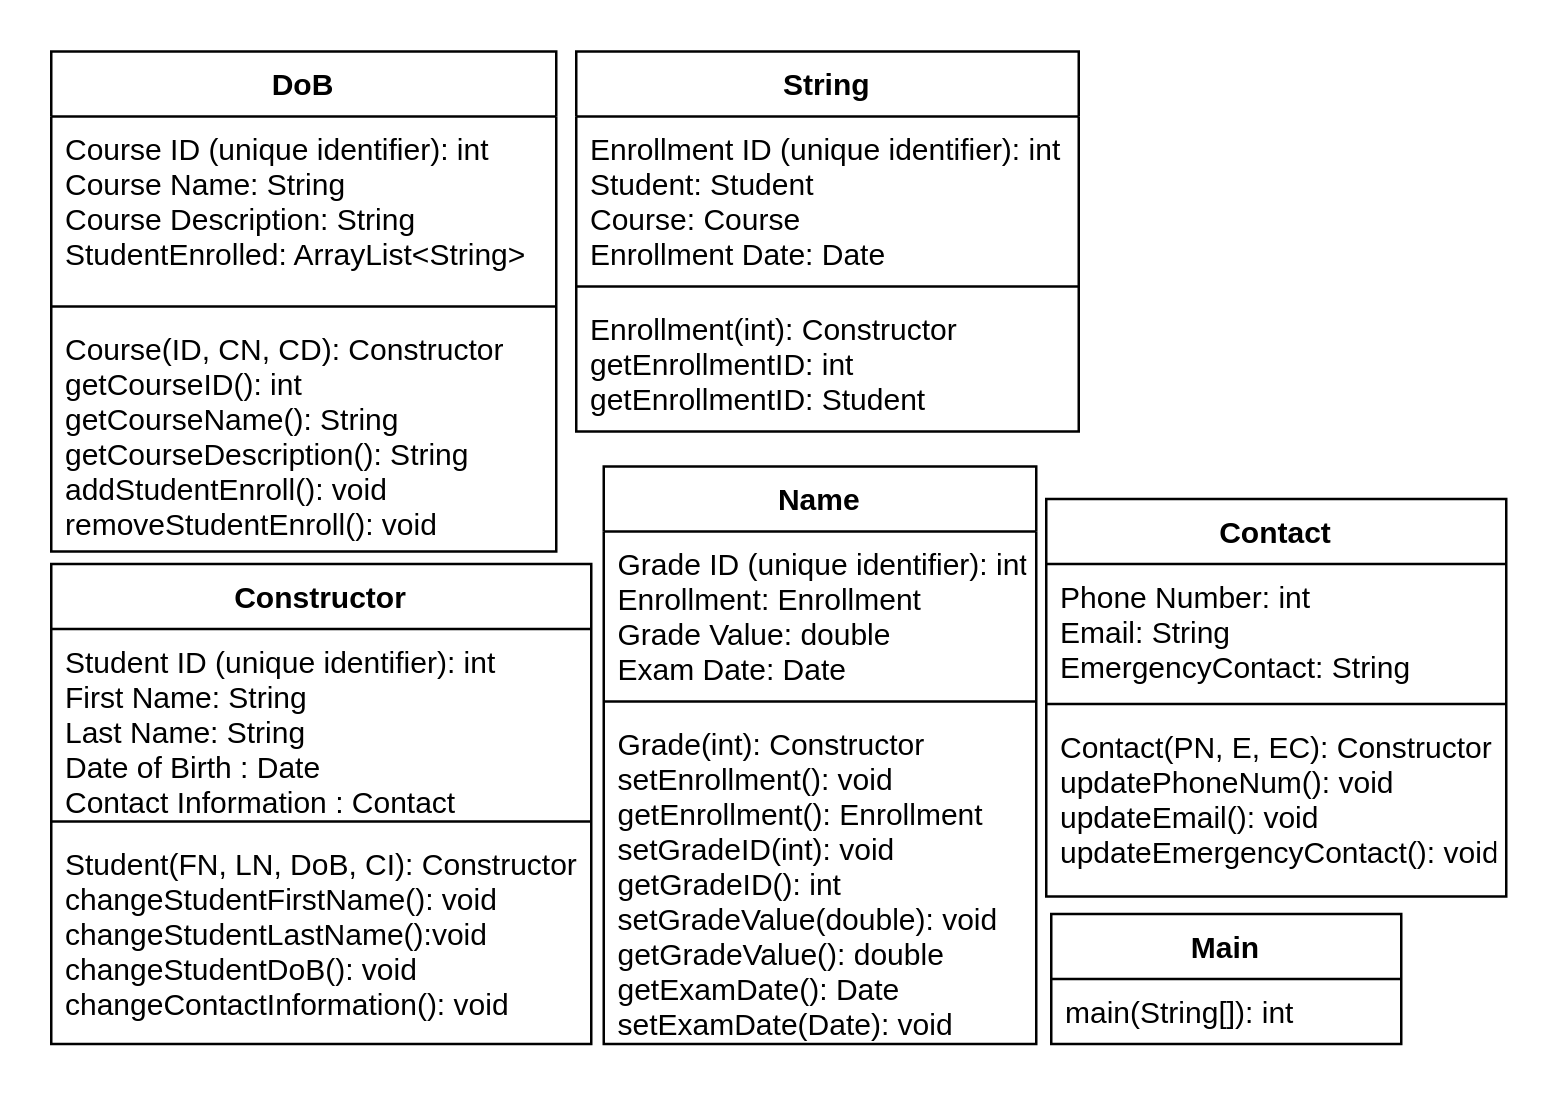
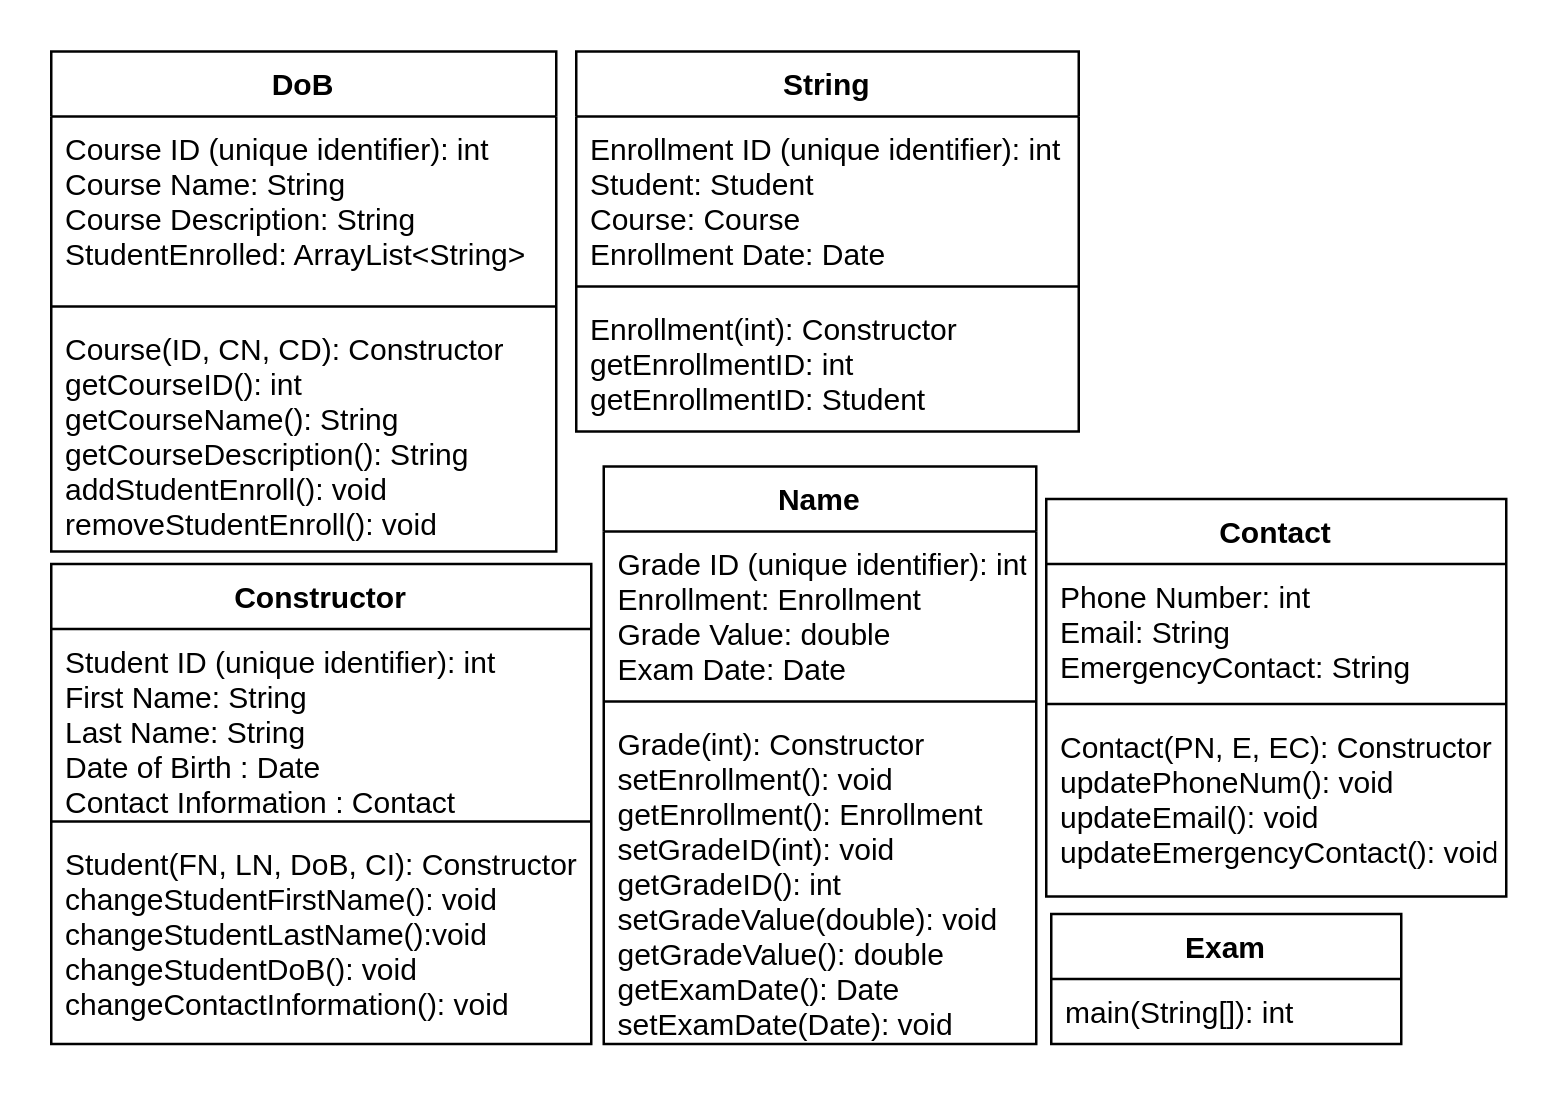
(1225, 948) -> (1225, 948)
